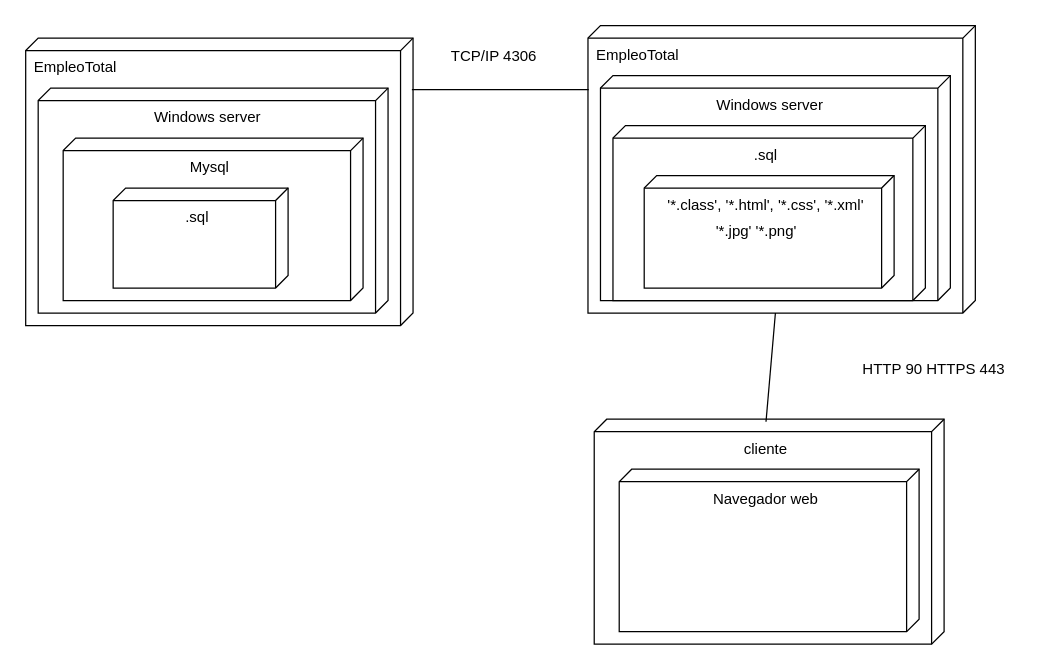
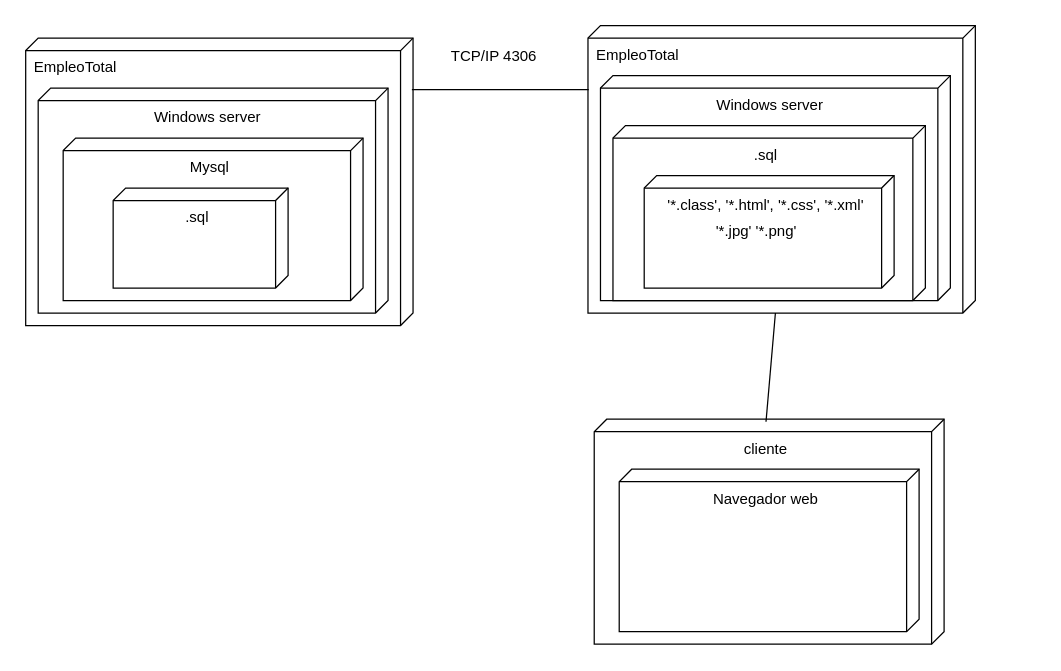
(934, 369) -> none
